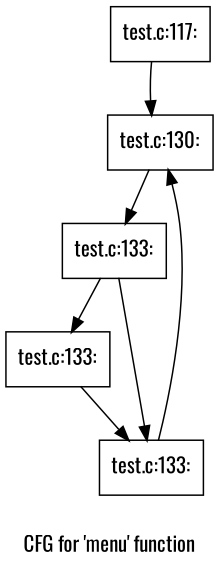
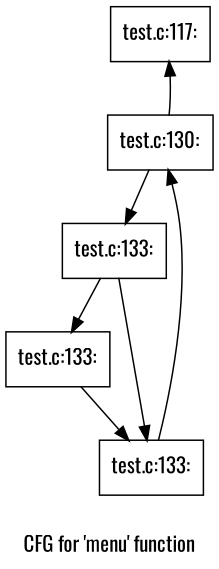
(150, 81) -> (170, 96)
